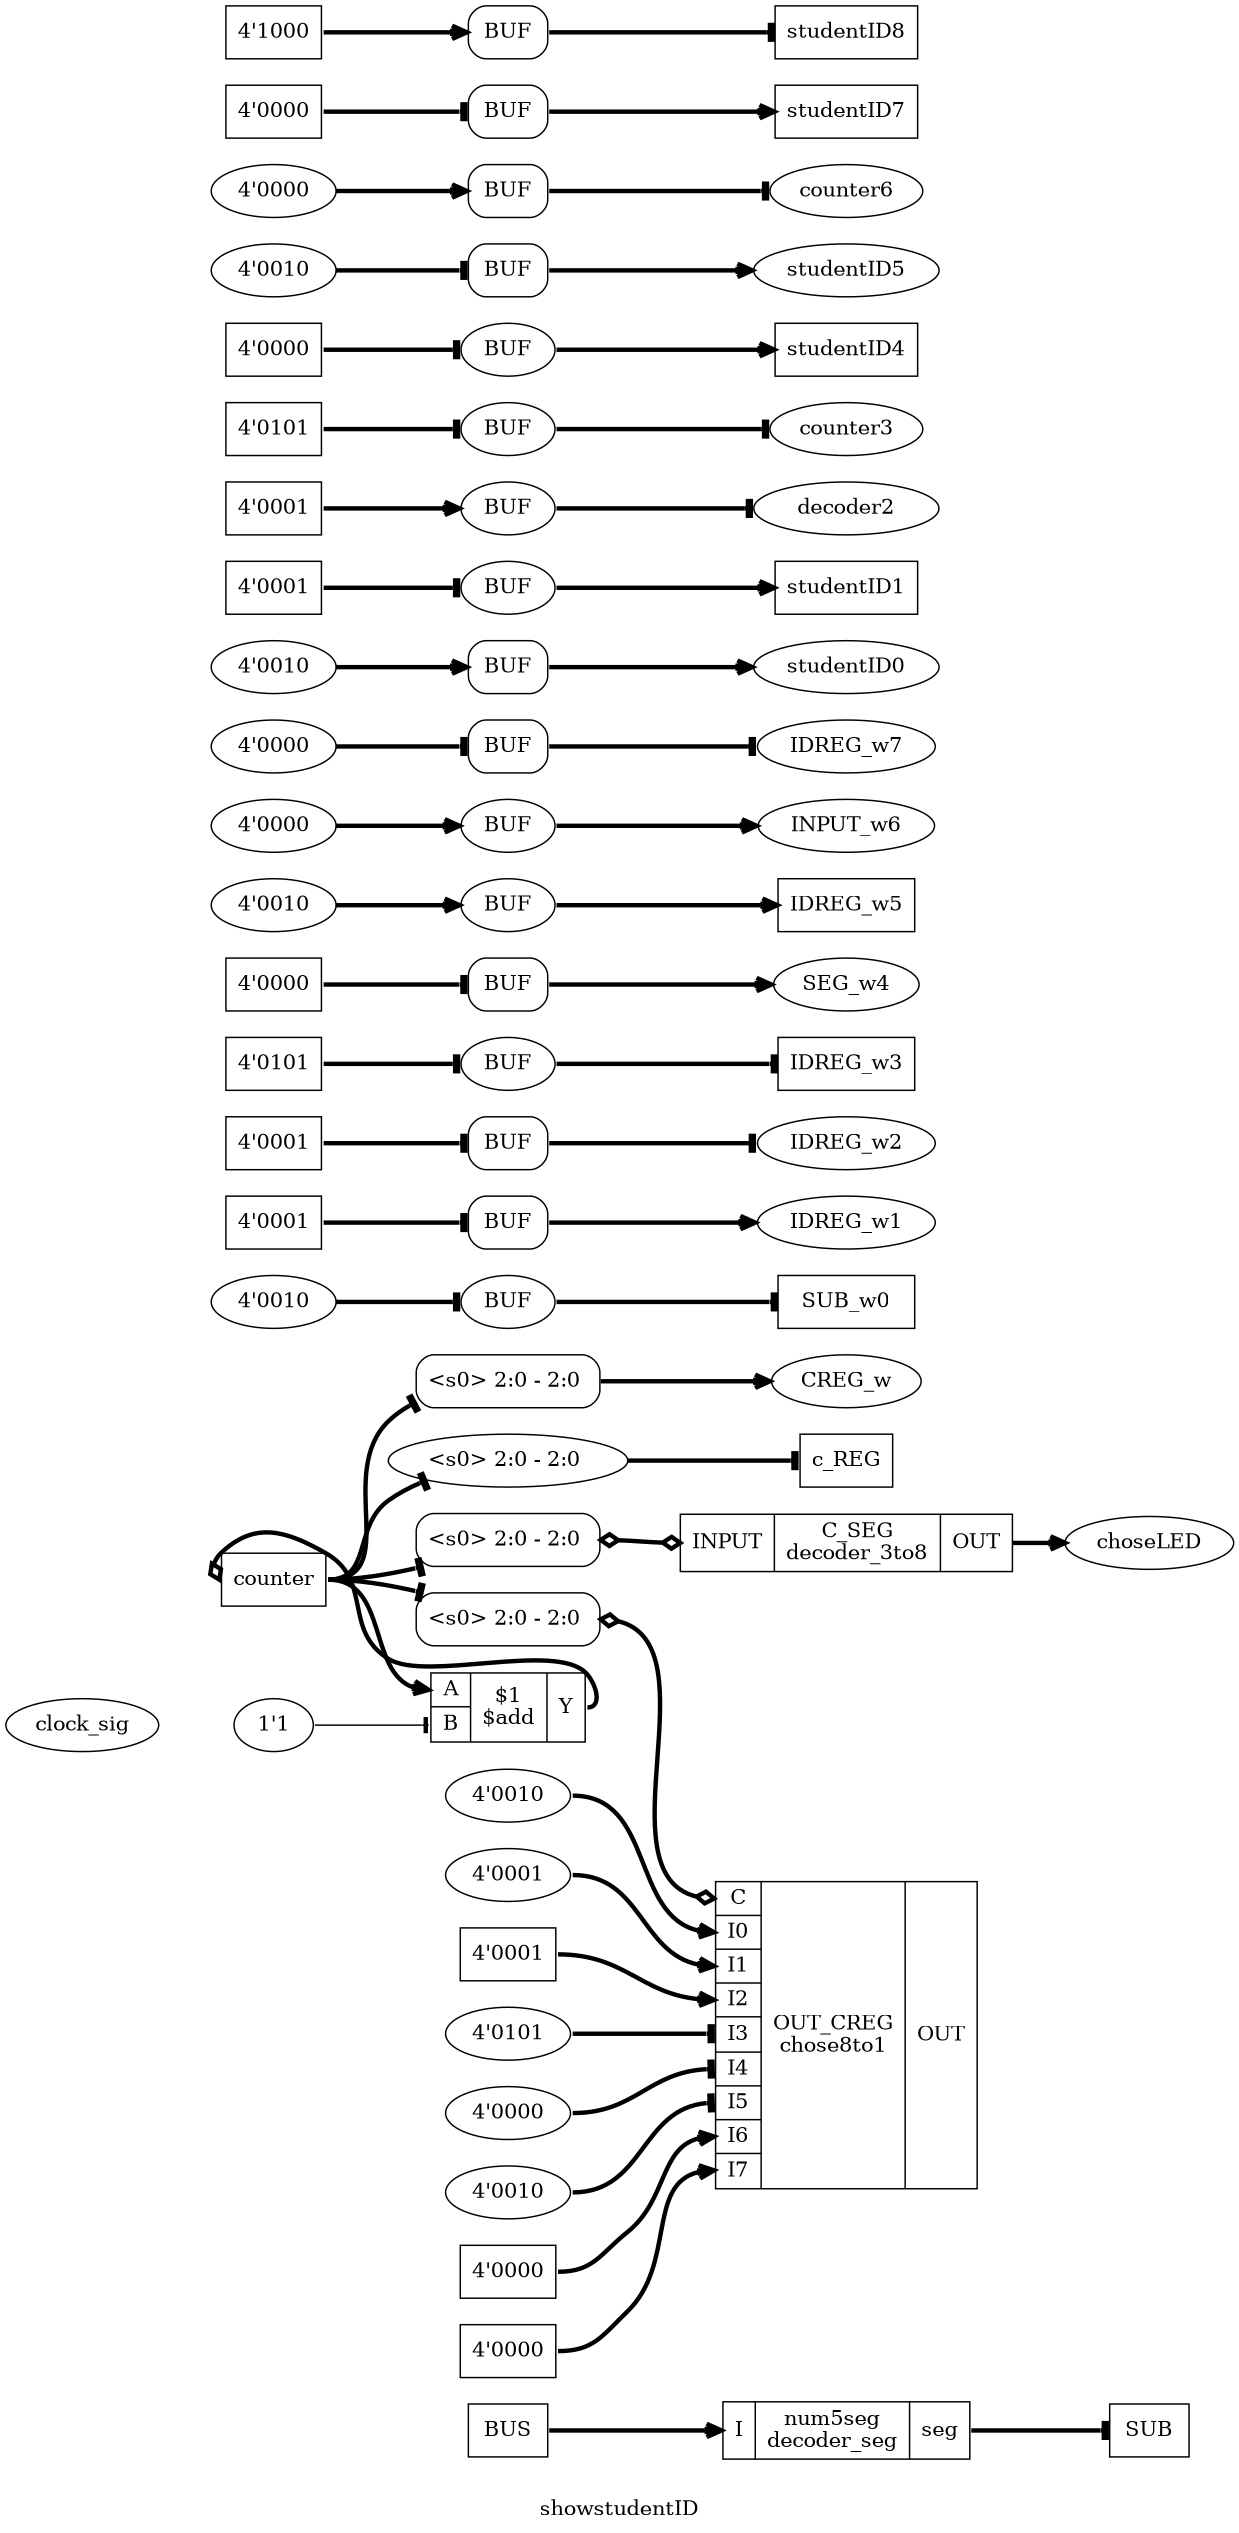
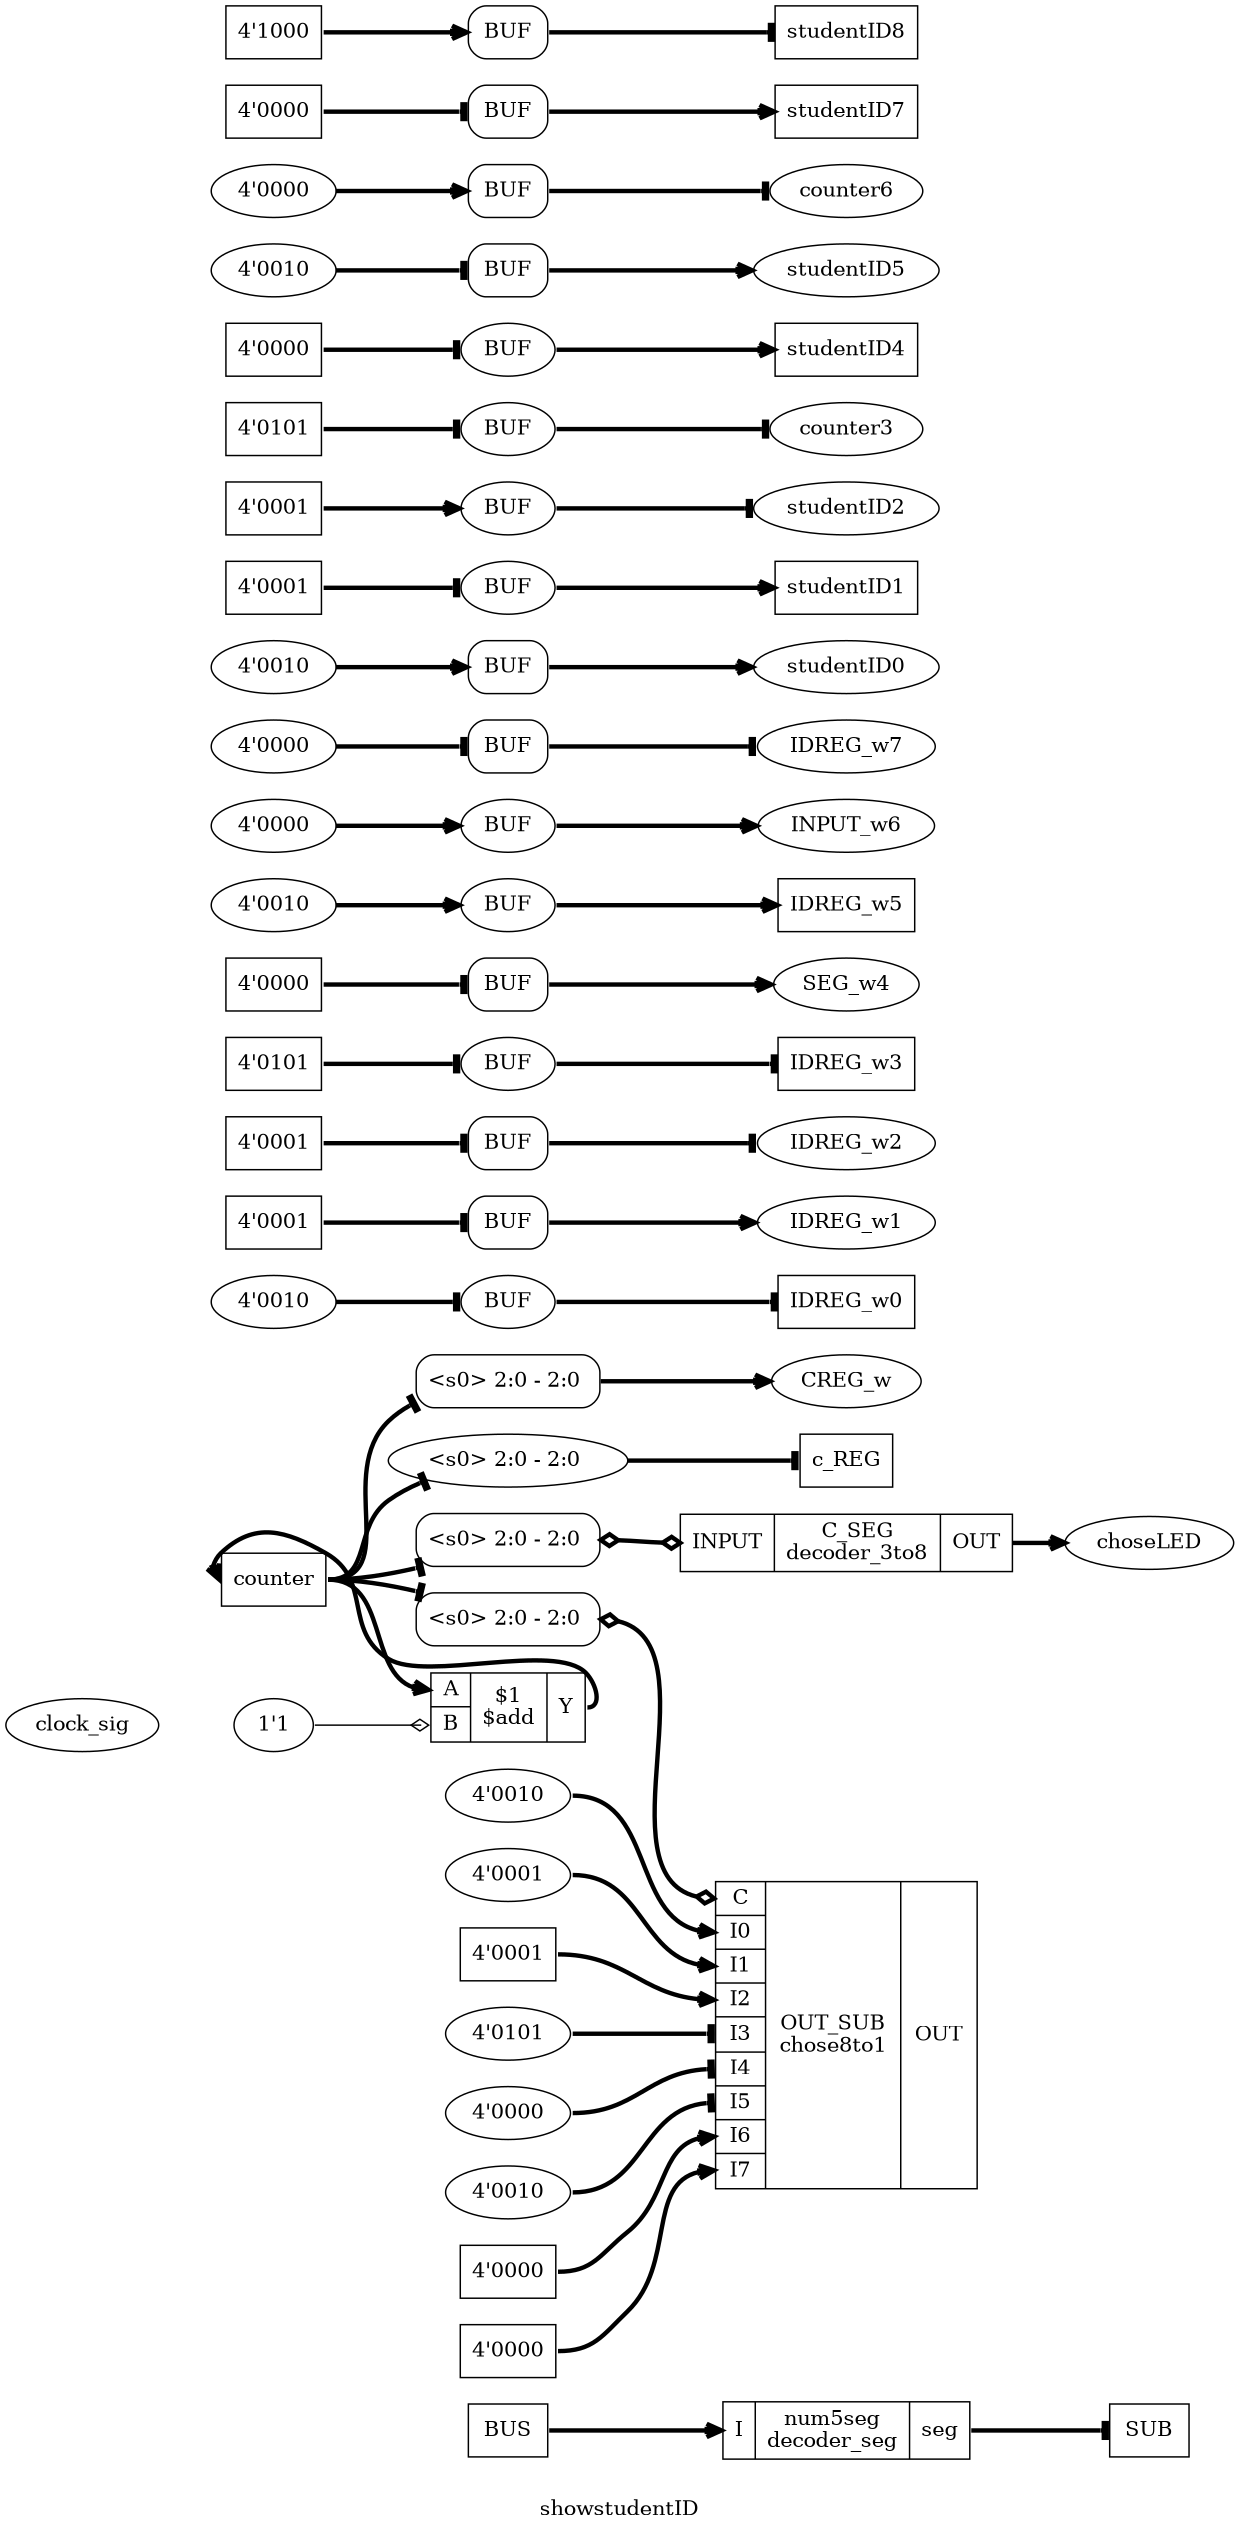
(846, 508) -> (846, 508)
(846, 1302) -> (846, 1302)
(406, 1665) -> (406, 1665)
(368, 1725) -> (368, 1725)
(833, 2023) -> (833, 2023)
